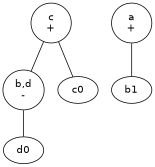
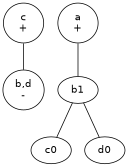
(66, 59) -> (65, 120)
(24, 123) -> (91, 120)
